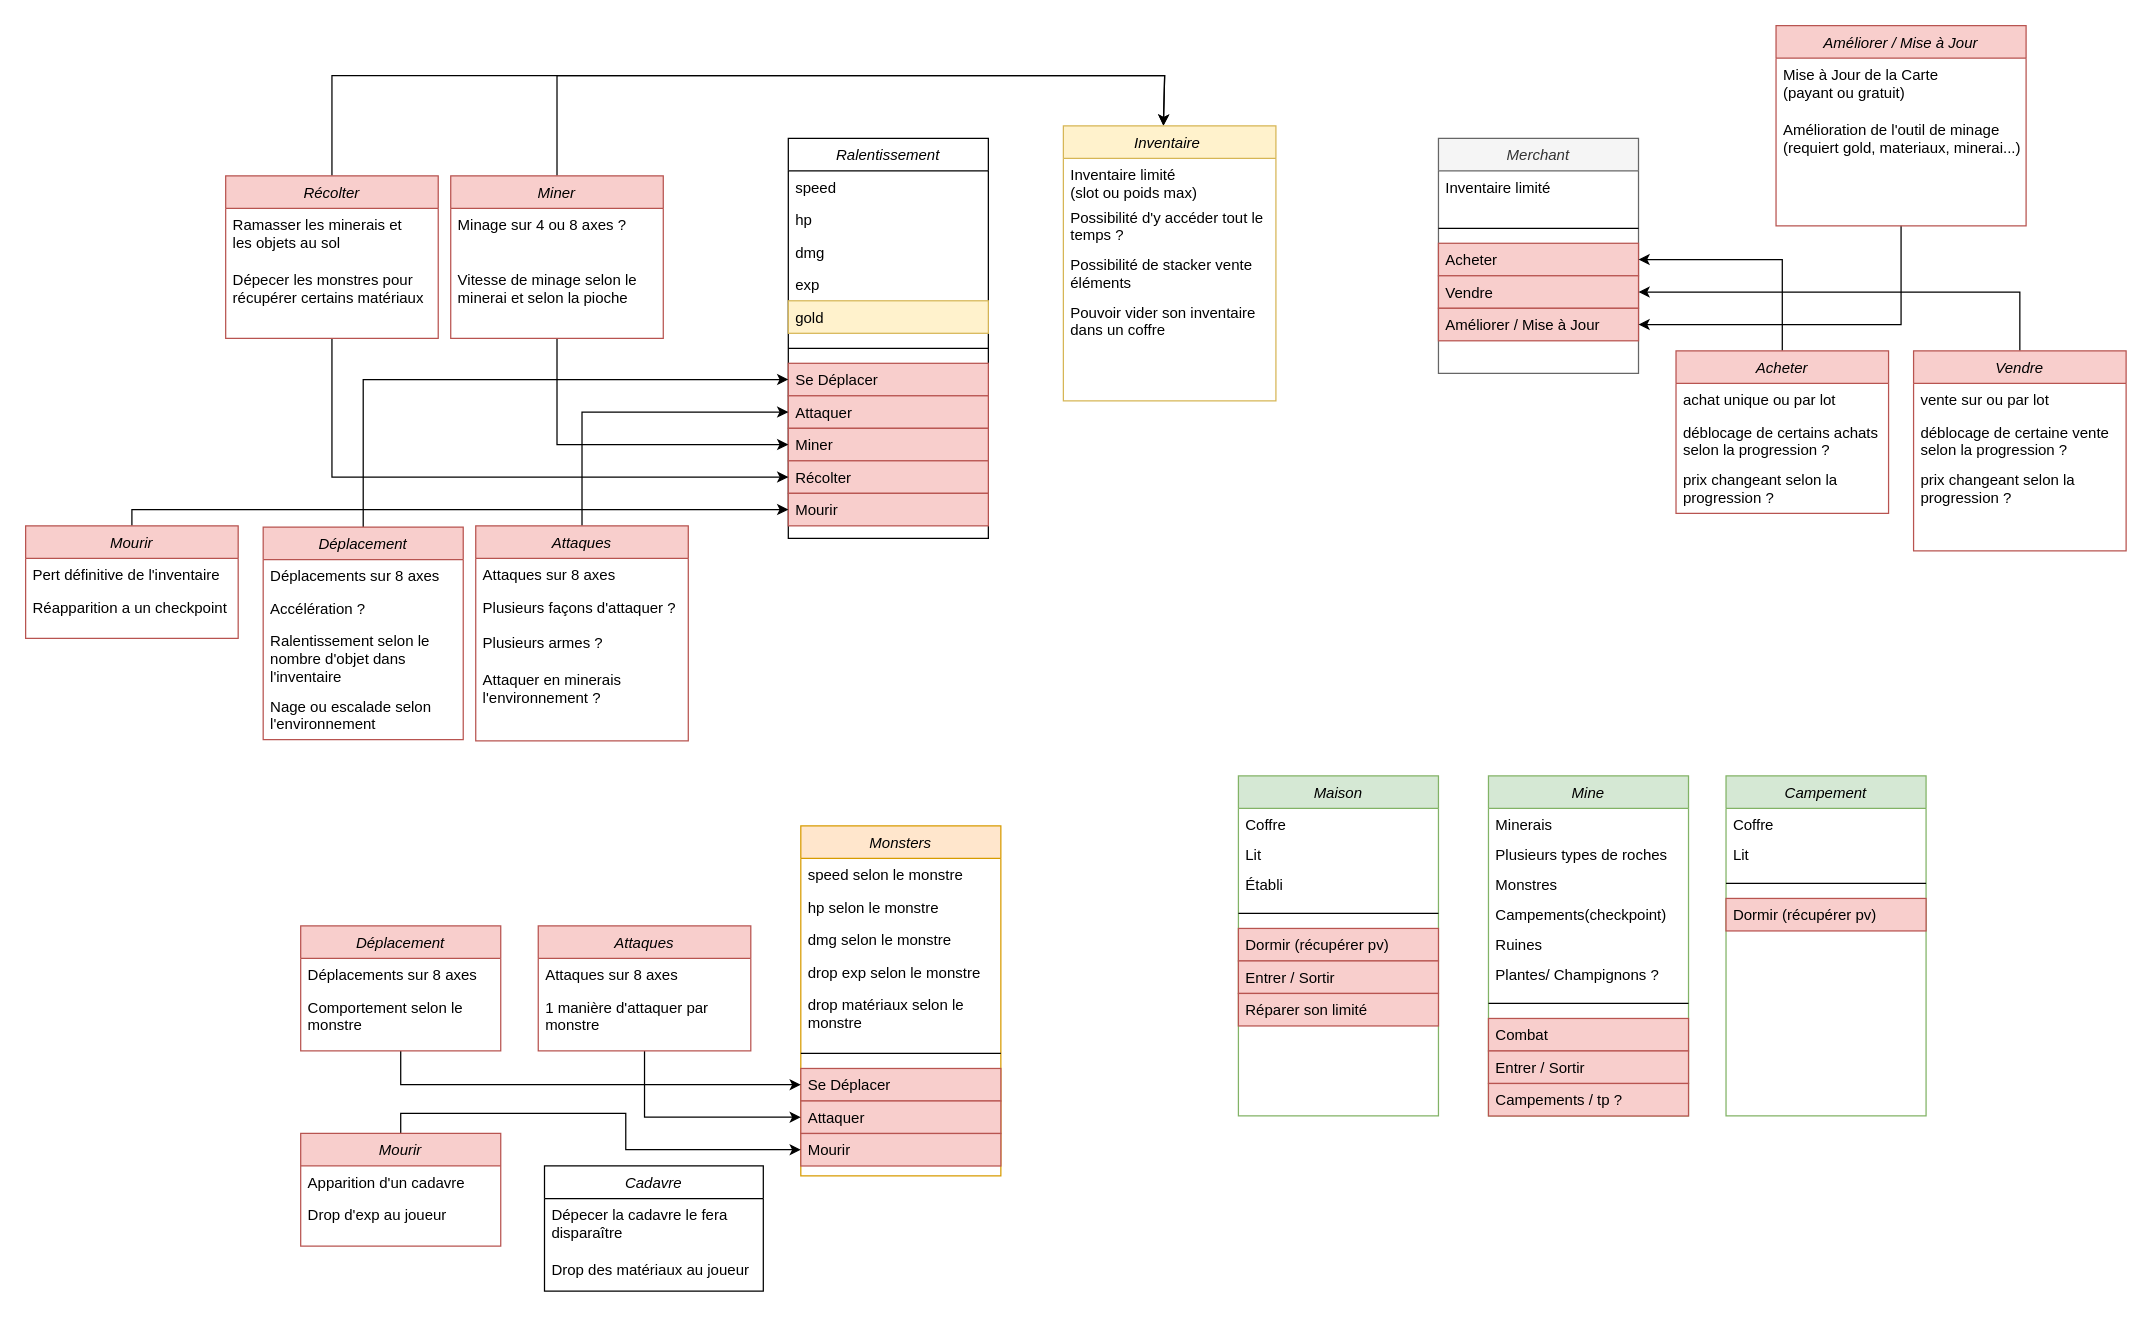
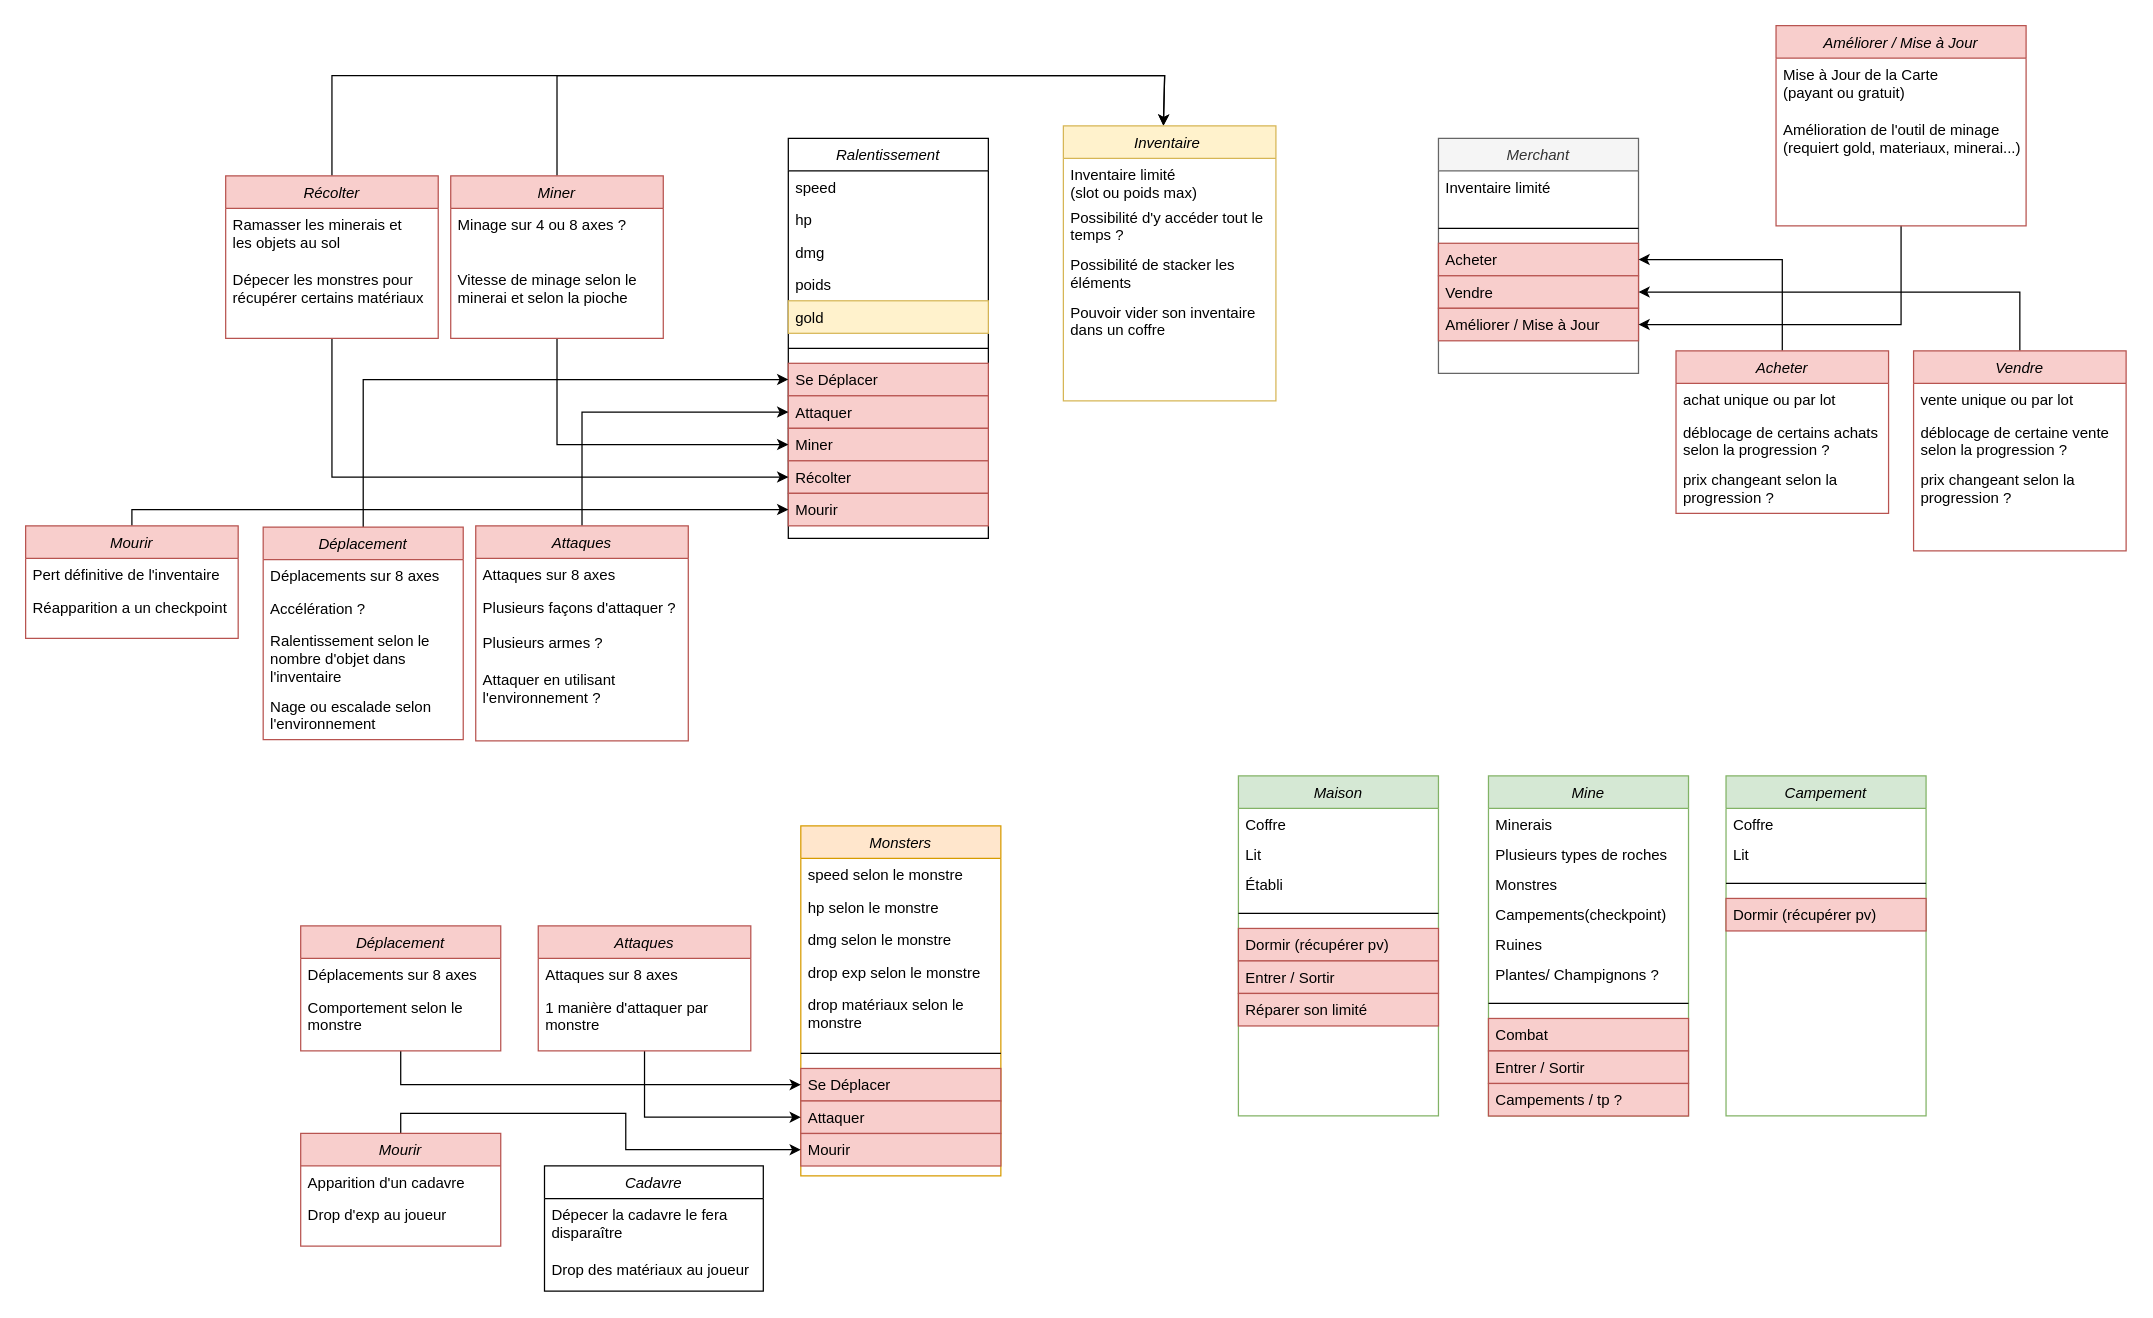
(1174, 265) -> (1164, 265)
(808, 285) -> (814, 285)
(1994, 400) -> (2005, 400)
(559, 680) -> (561, 680)
